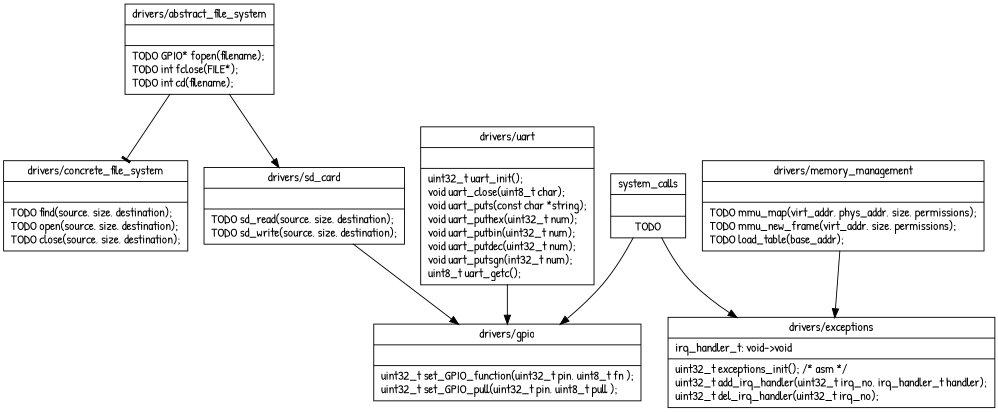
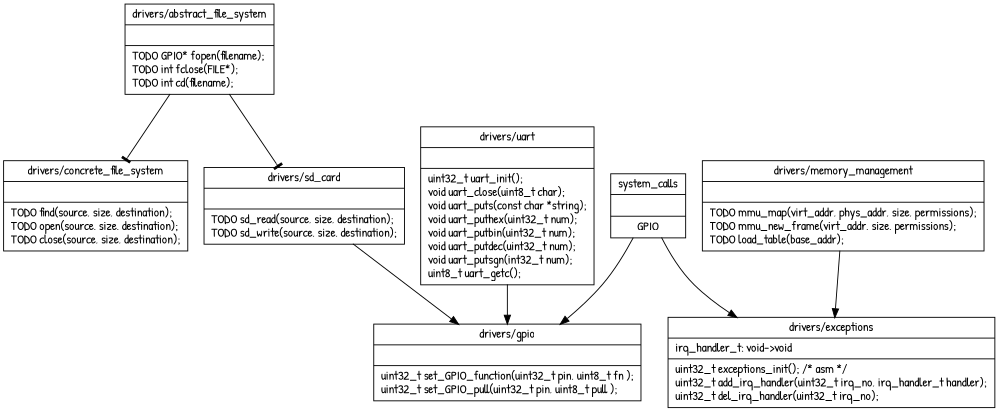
(253, 129) -> (253, 129)
(648, 227) -> (648, 227)
